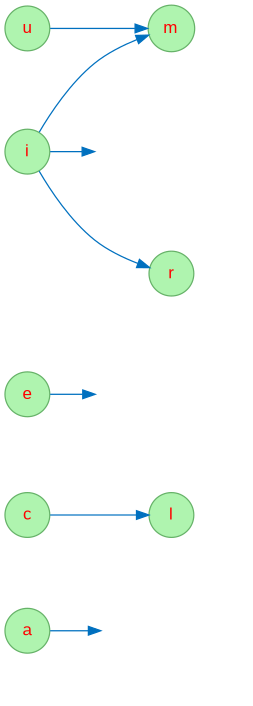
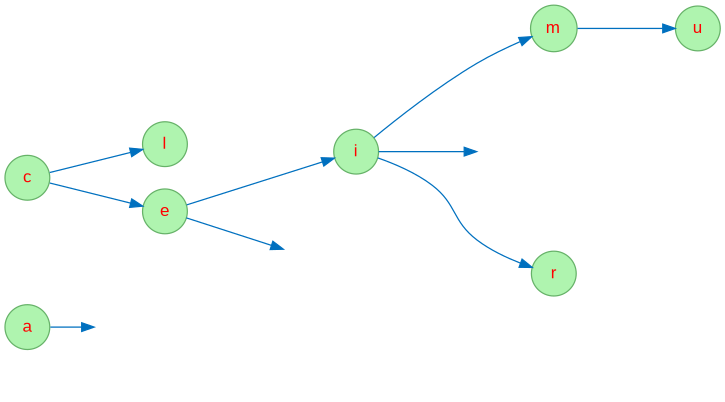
(93, 28) -> (620, 28)
none -> (254, 183)
none -> (90, 193)
